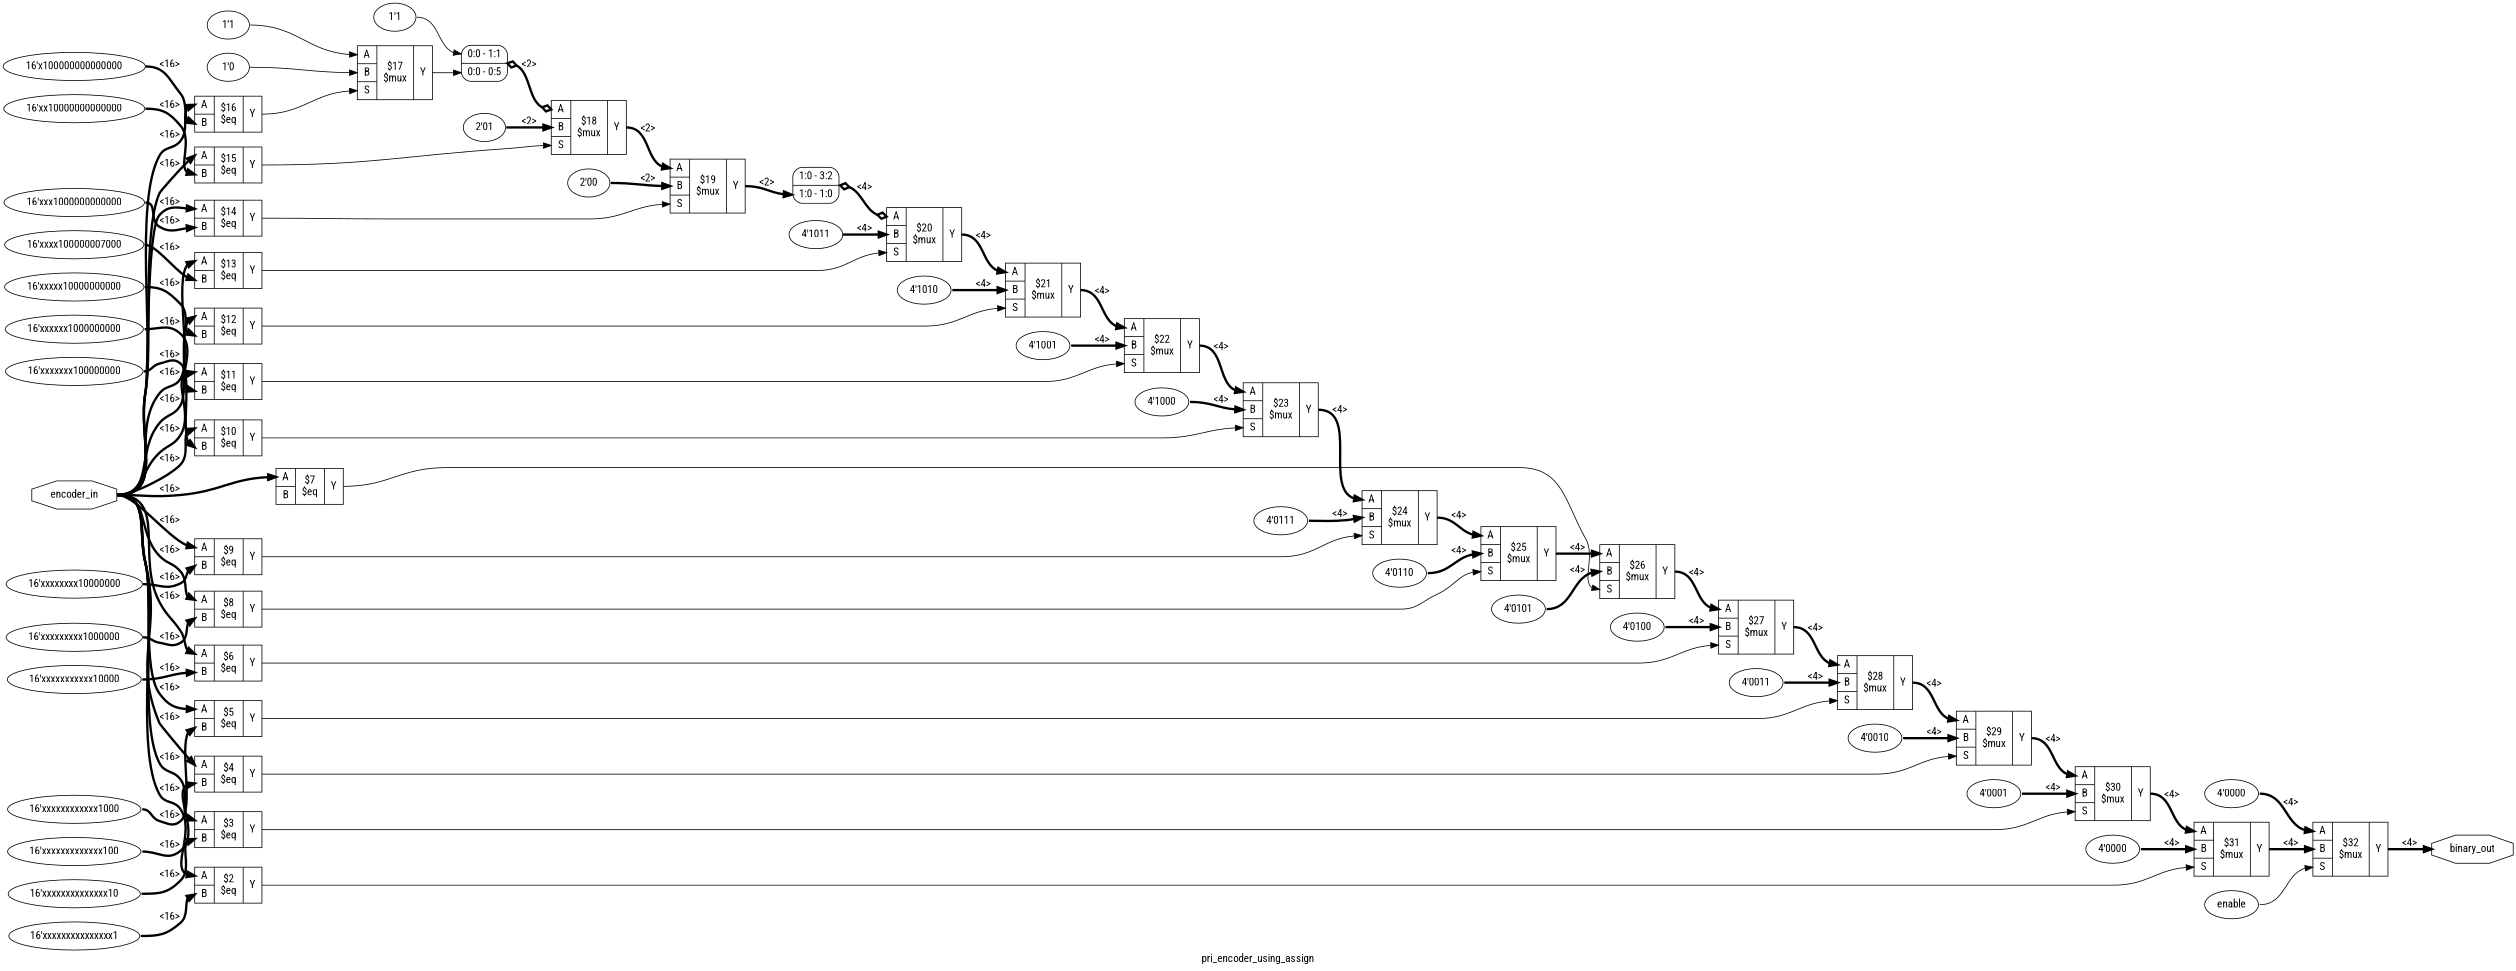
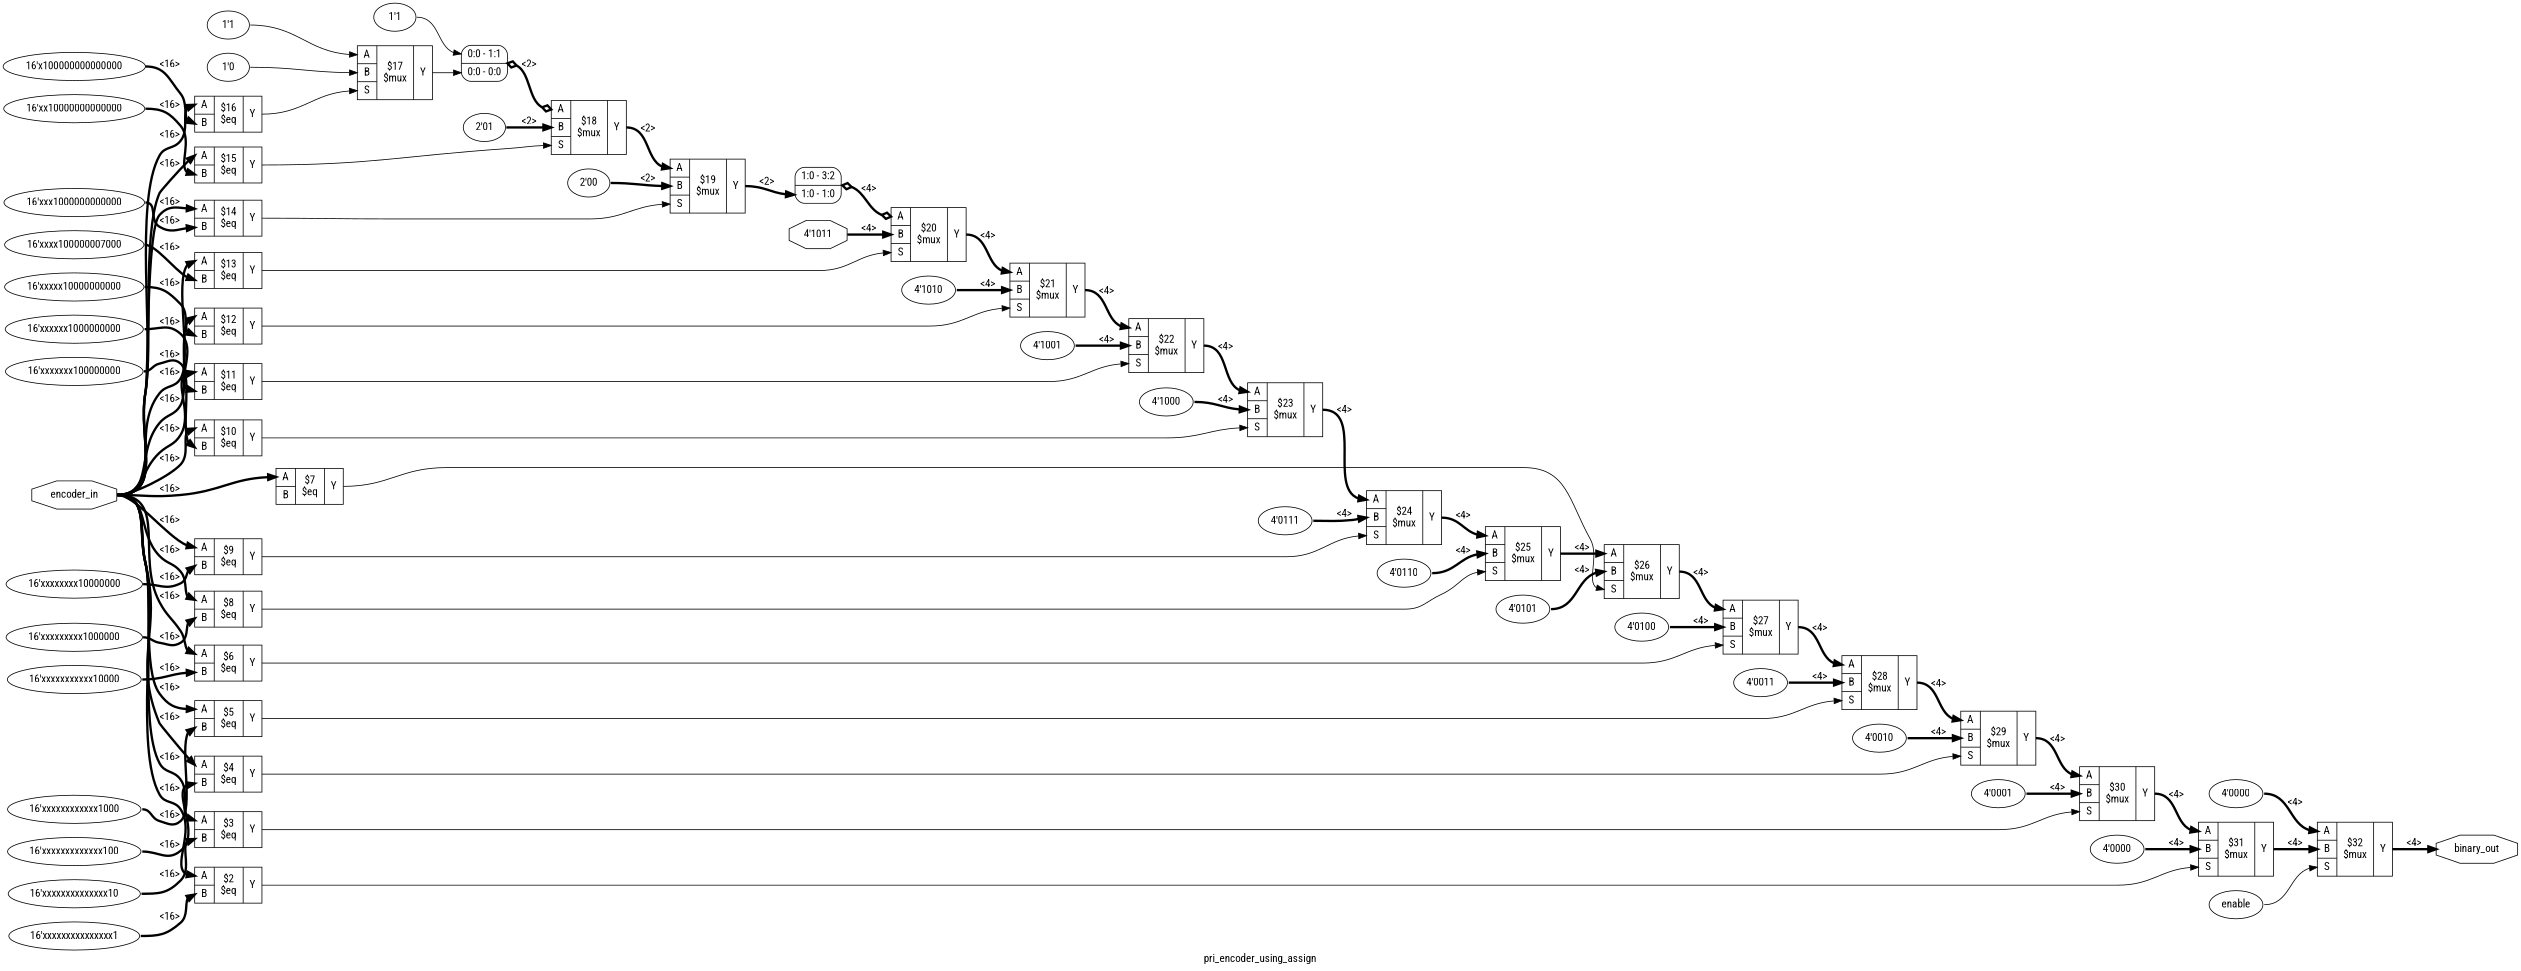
(484, 72) -> (484, 72)
(816, 235) -> (818, 235)
